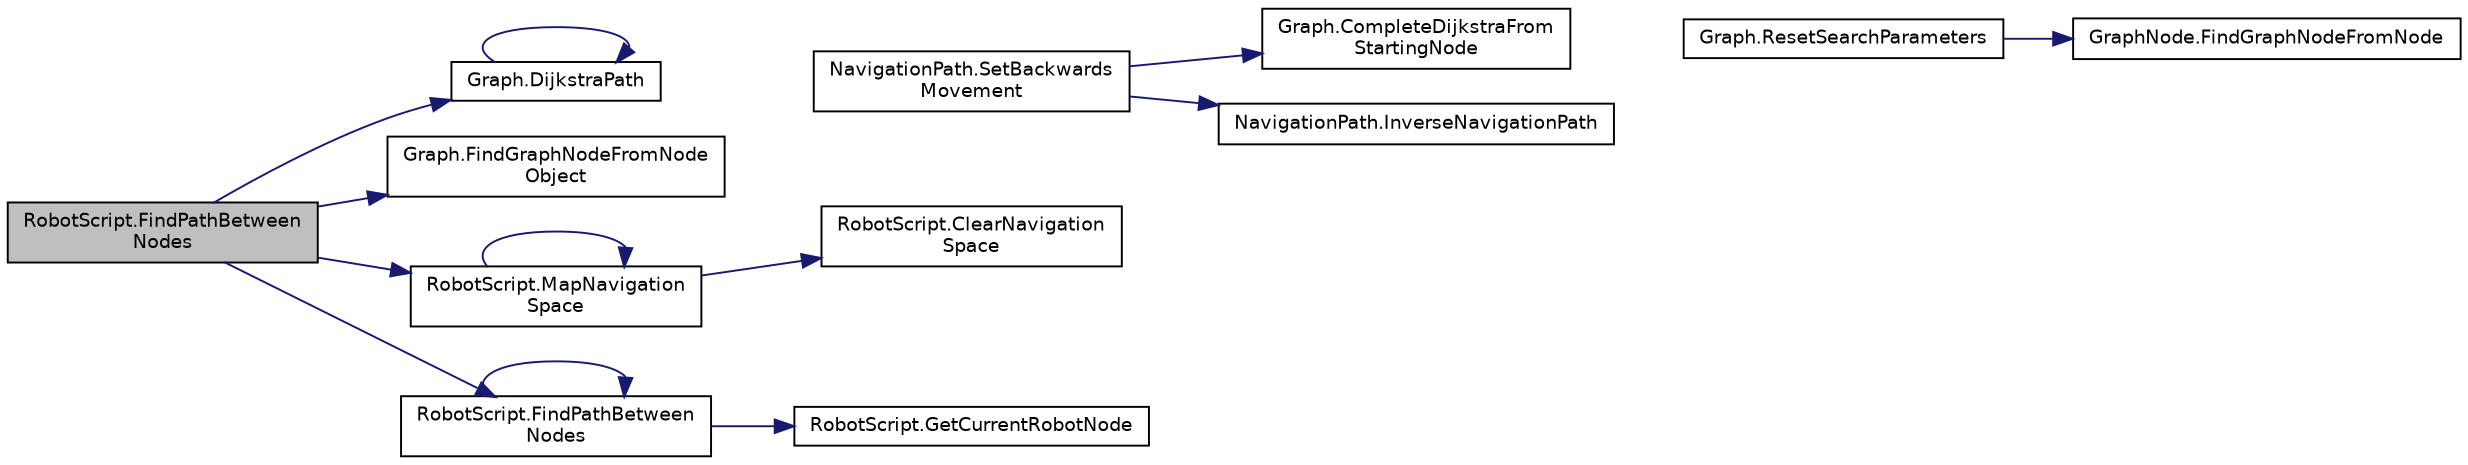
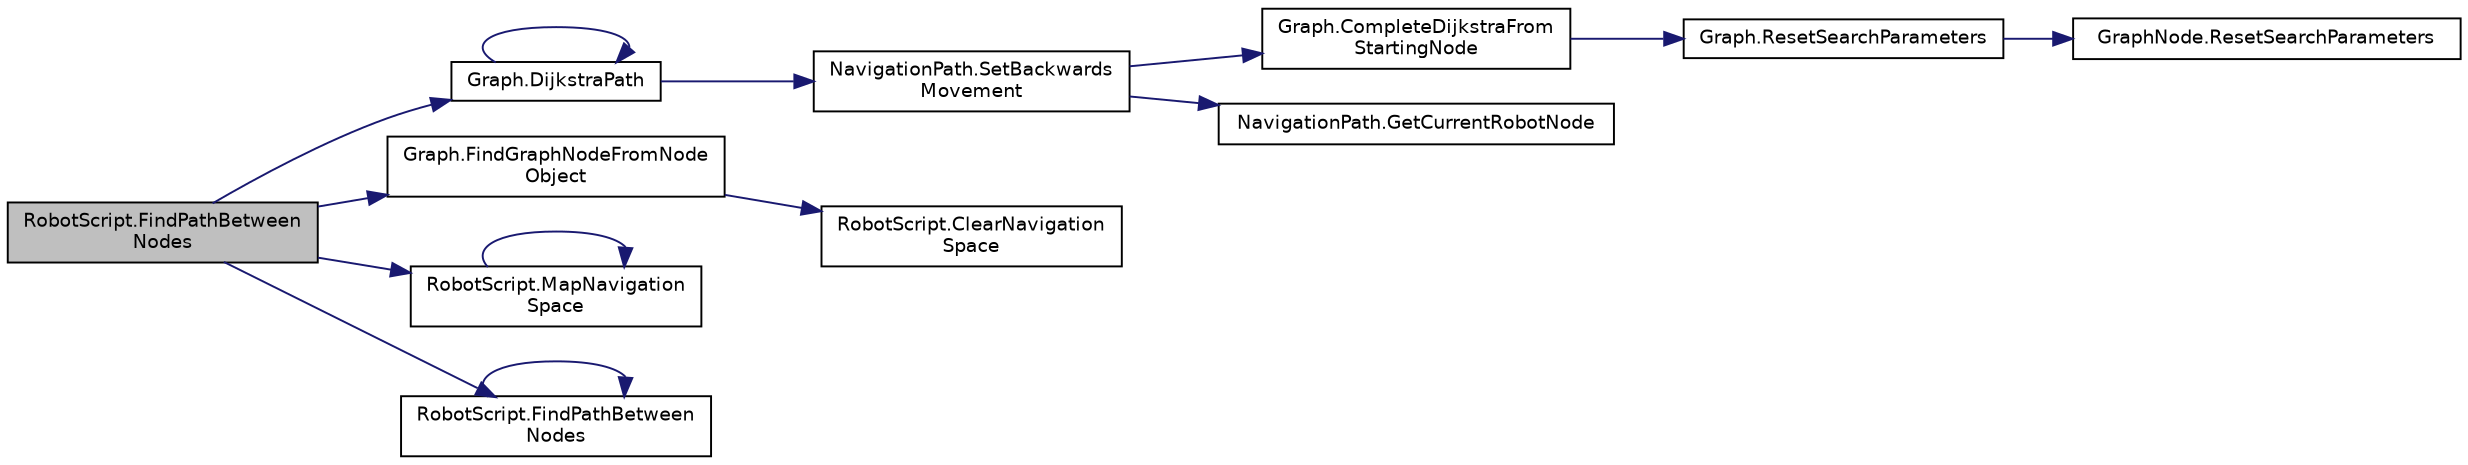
none -> (1617, 39)
(2267, 39) -> (2267, 39)
none -> (727, 81)
(1416, 124) -> (1416, 124)
(752, 268) -> (763, 201)
(972, 426) -> none
